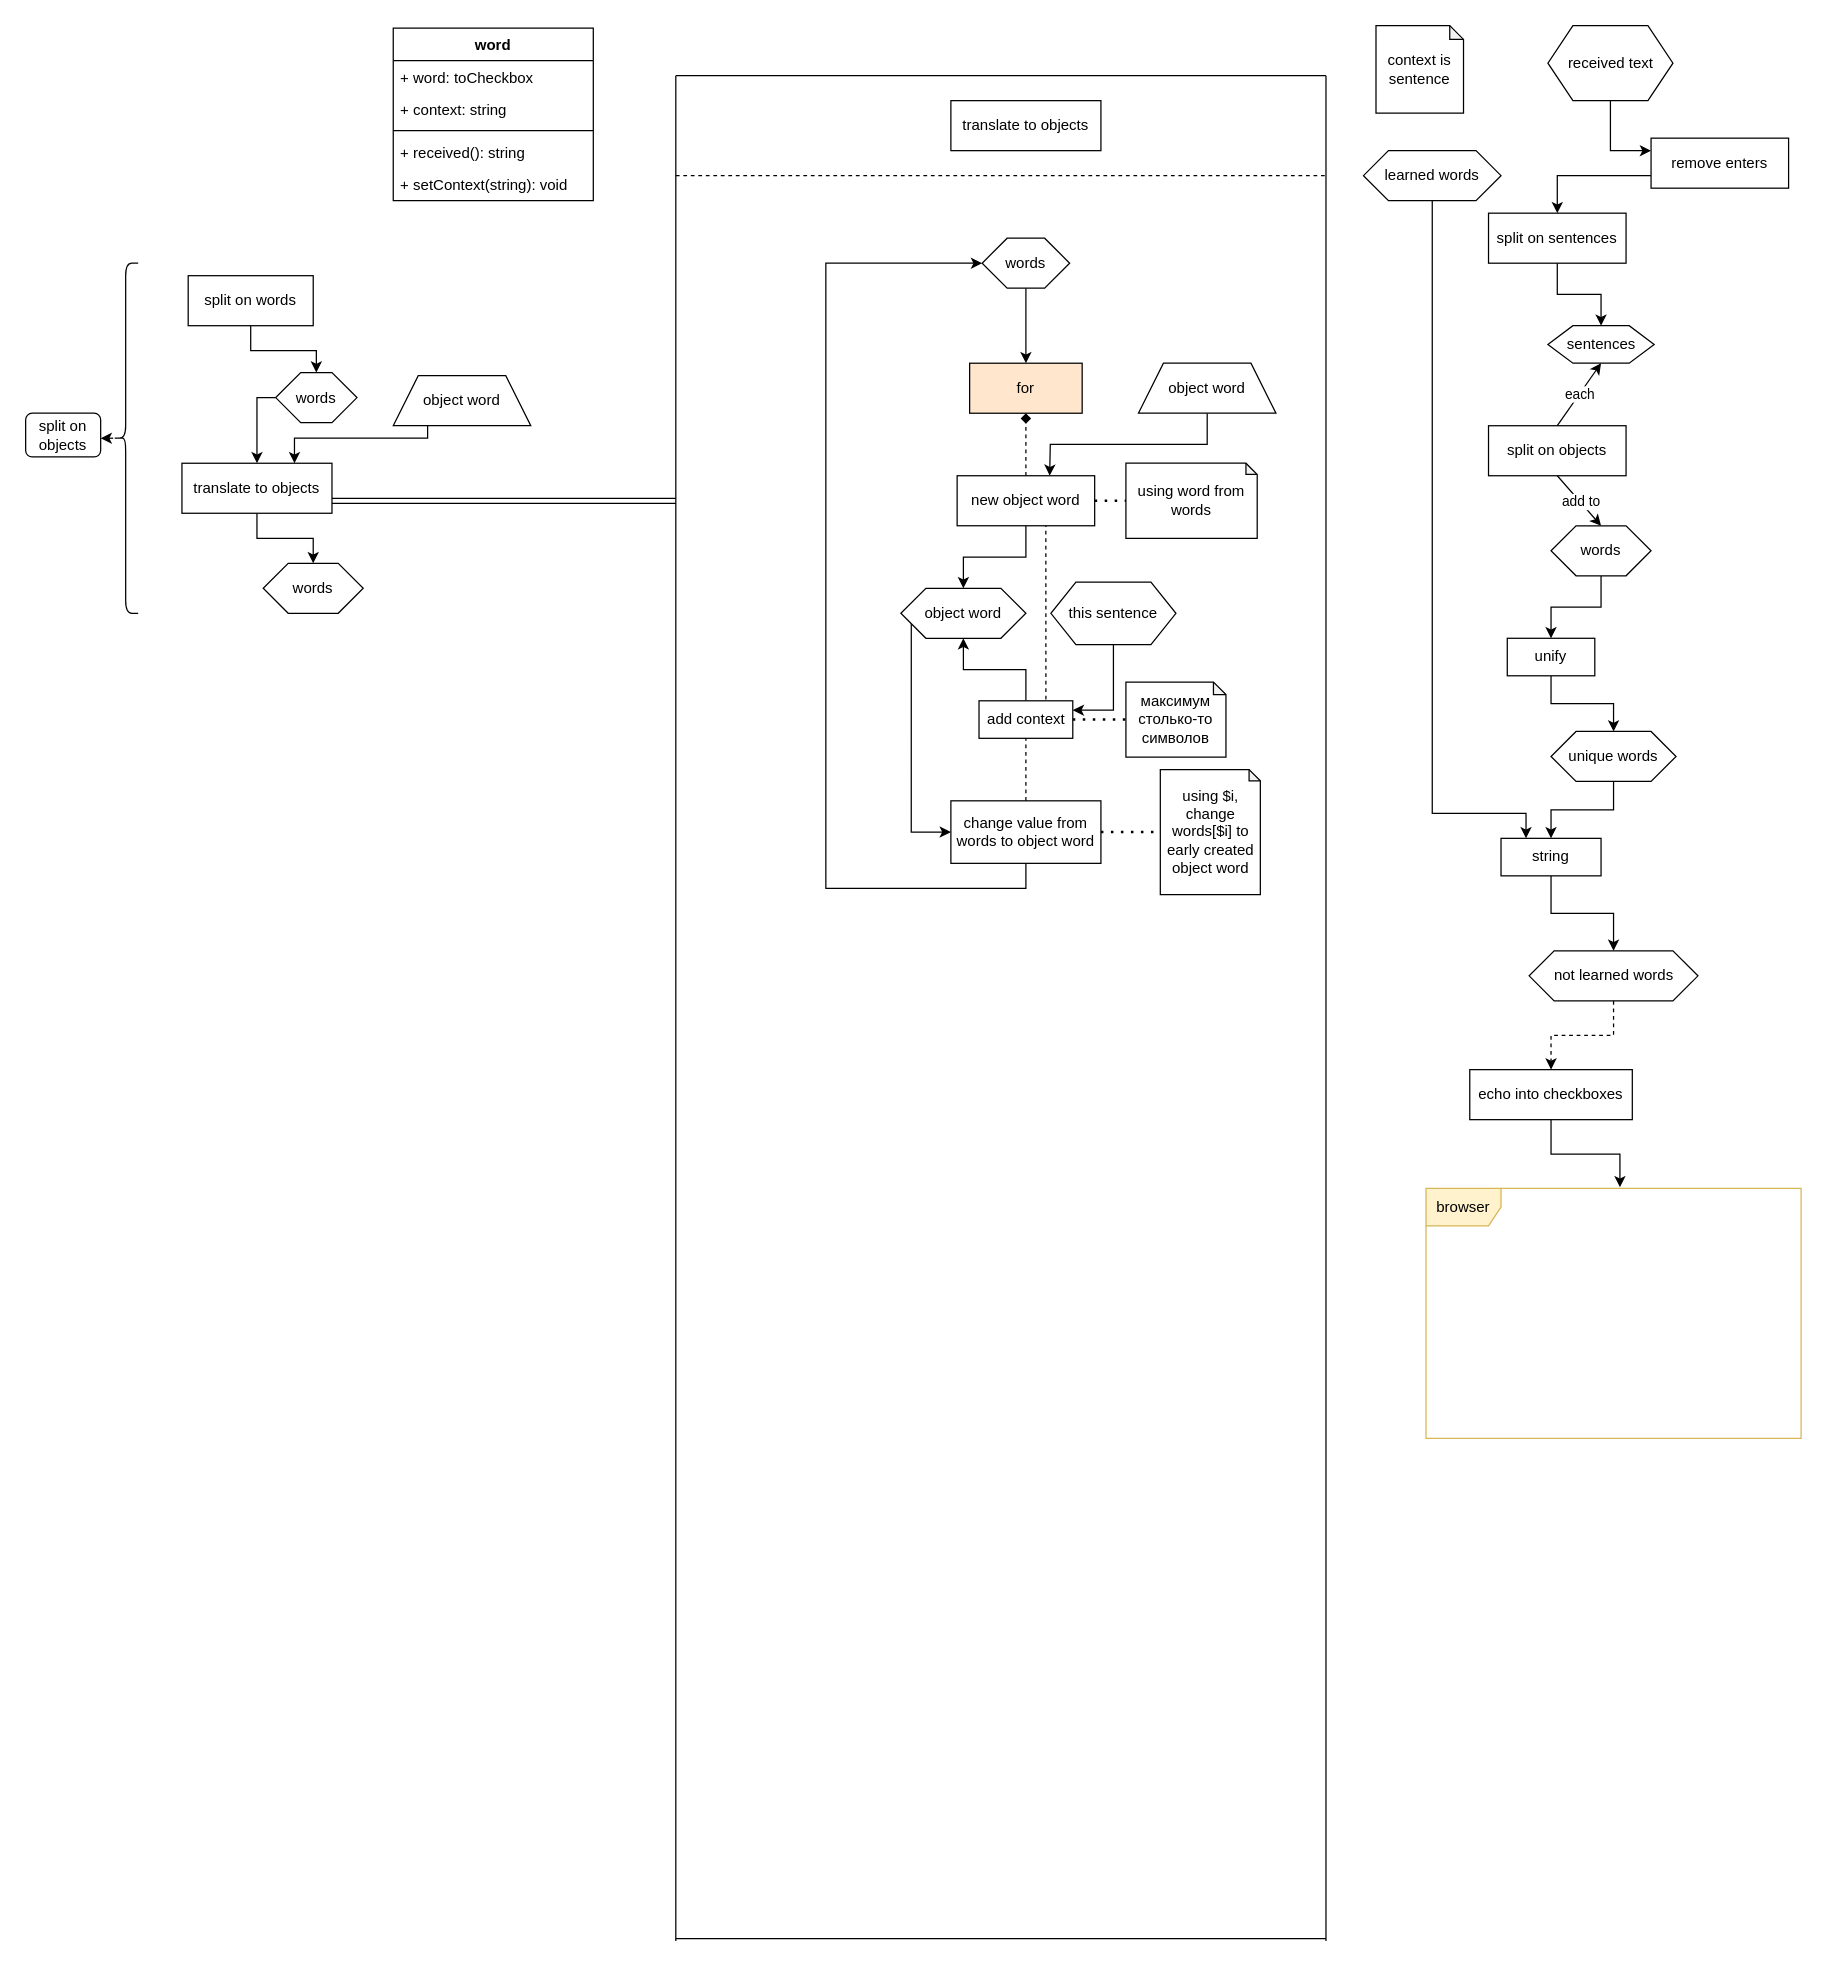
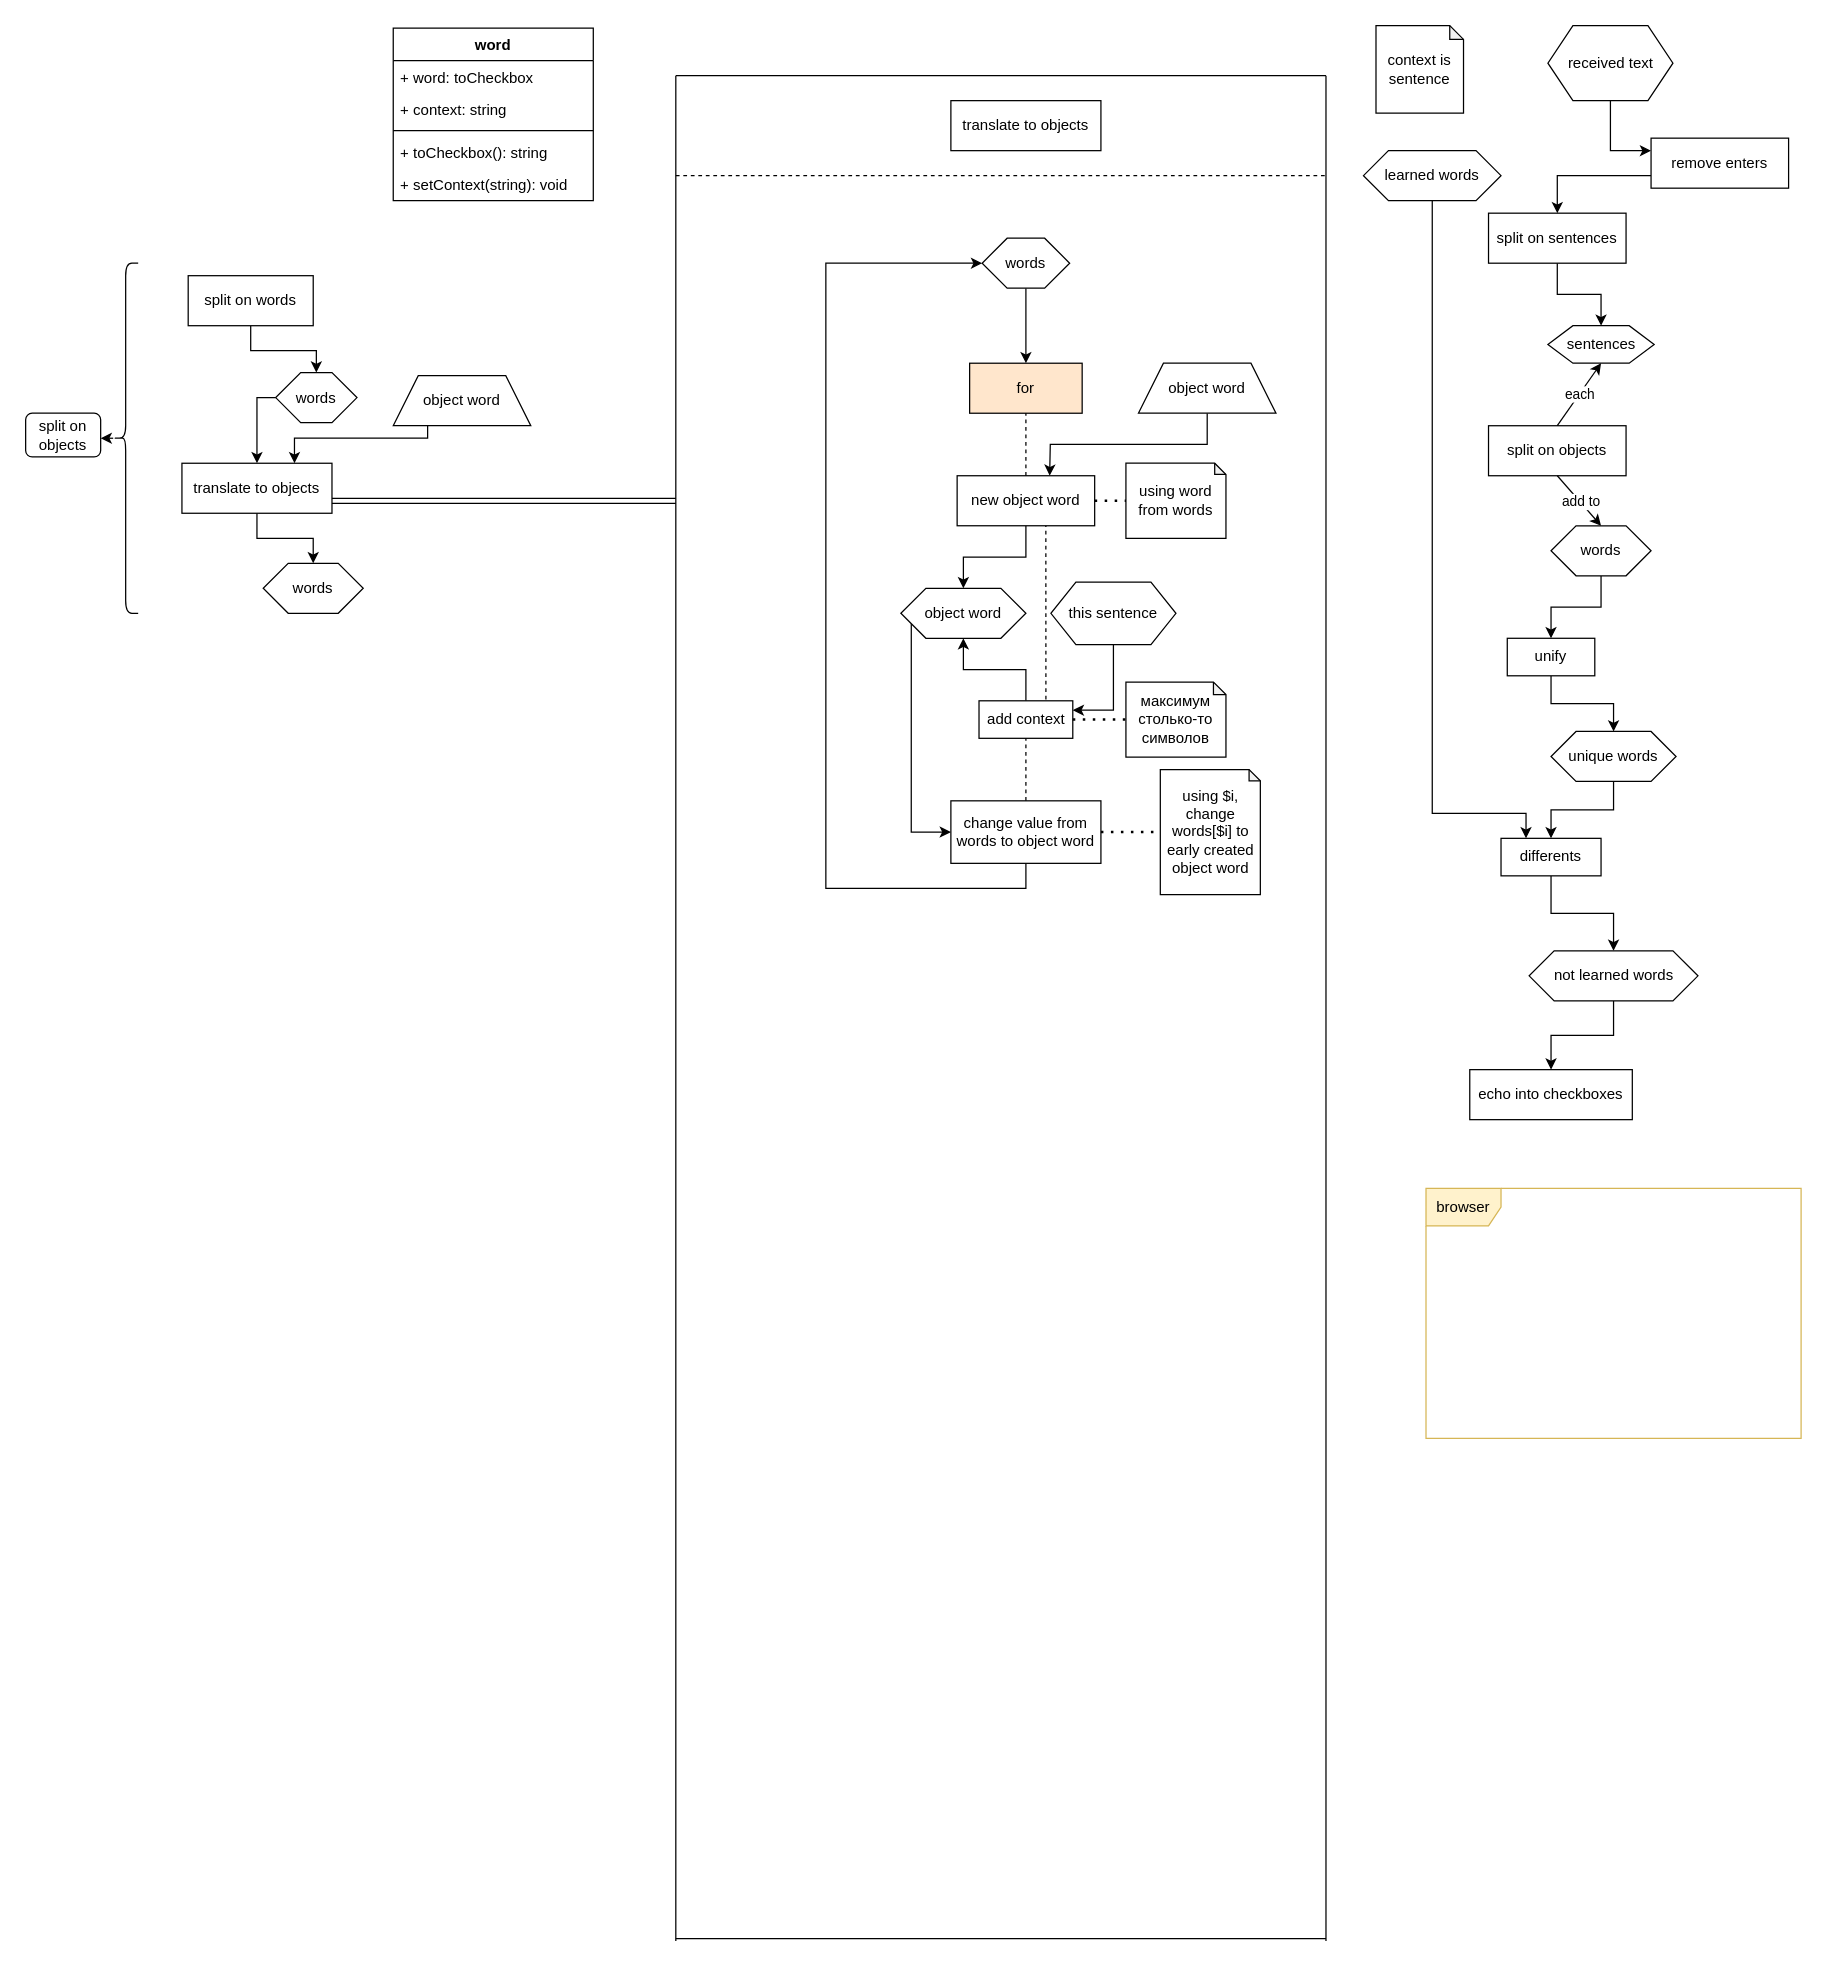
(474, 153) -> (485, 153)
(1026, 423) -> (1026, 418)
(1191, 501) -> (1176, 501)
(1551, 857) -> (1551, 857)
(1586, 1035) -> (1586, 1035)
(1580, 1154) -> none
